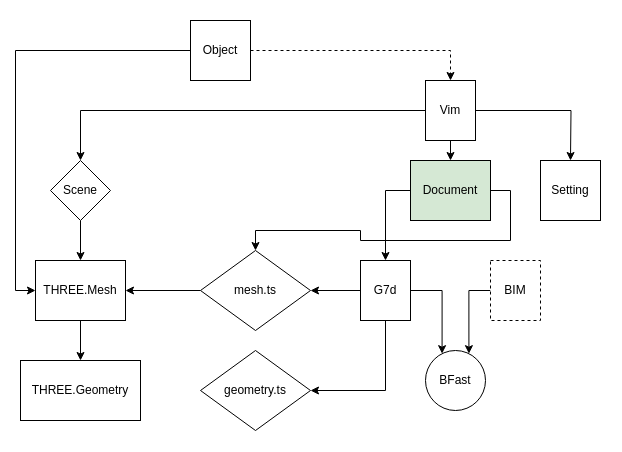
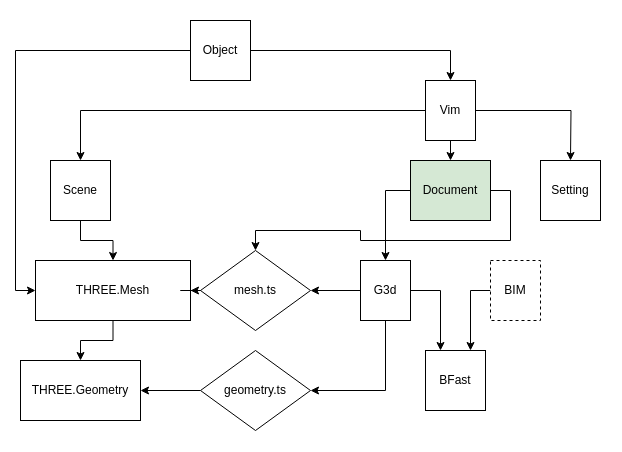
(362, 51) -> (362, 51)
(81, 191) -> (81, 191)
(81, 291) -> (113, 291)
(386, 291) -> (386, 291)
(456, 381) -> (456, 381)
none -> (174, 391)
